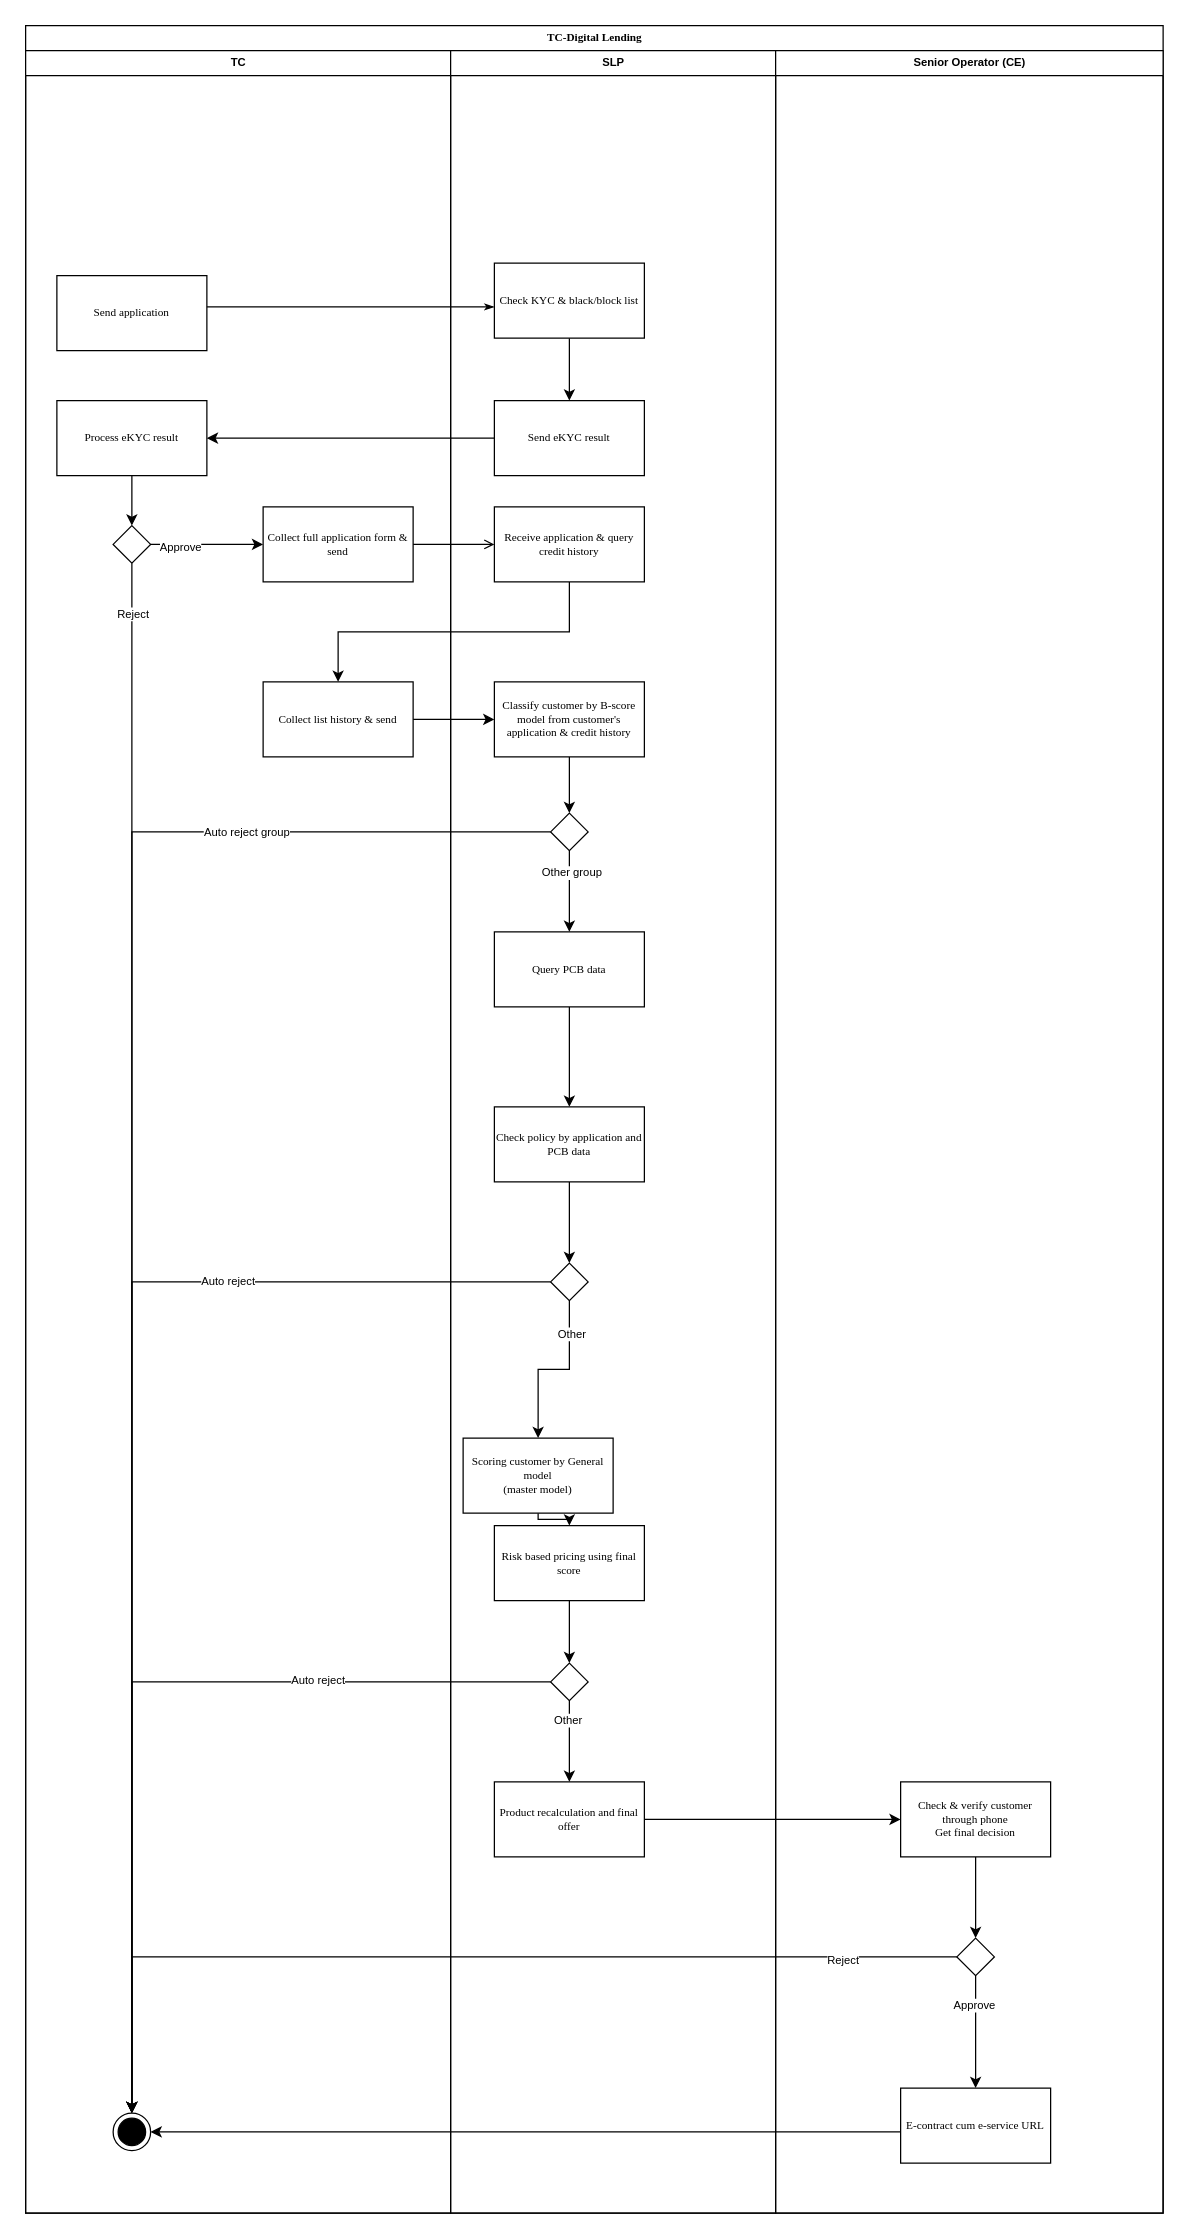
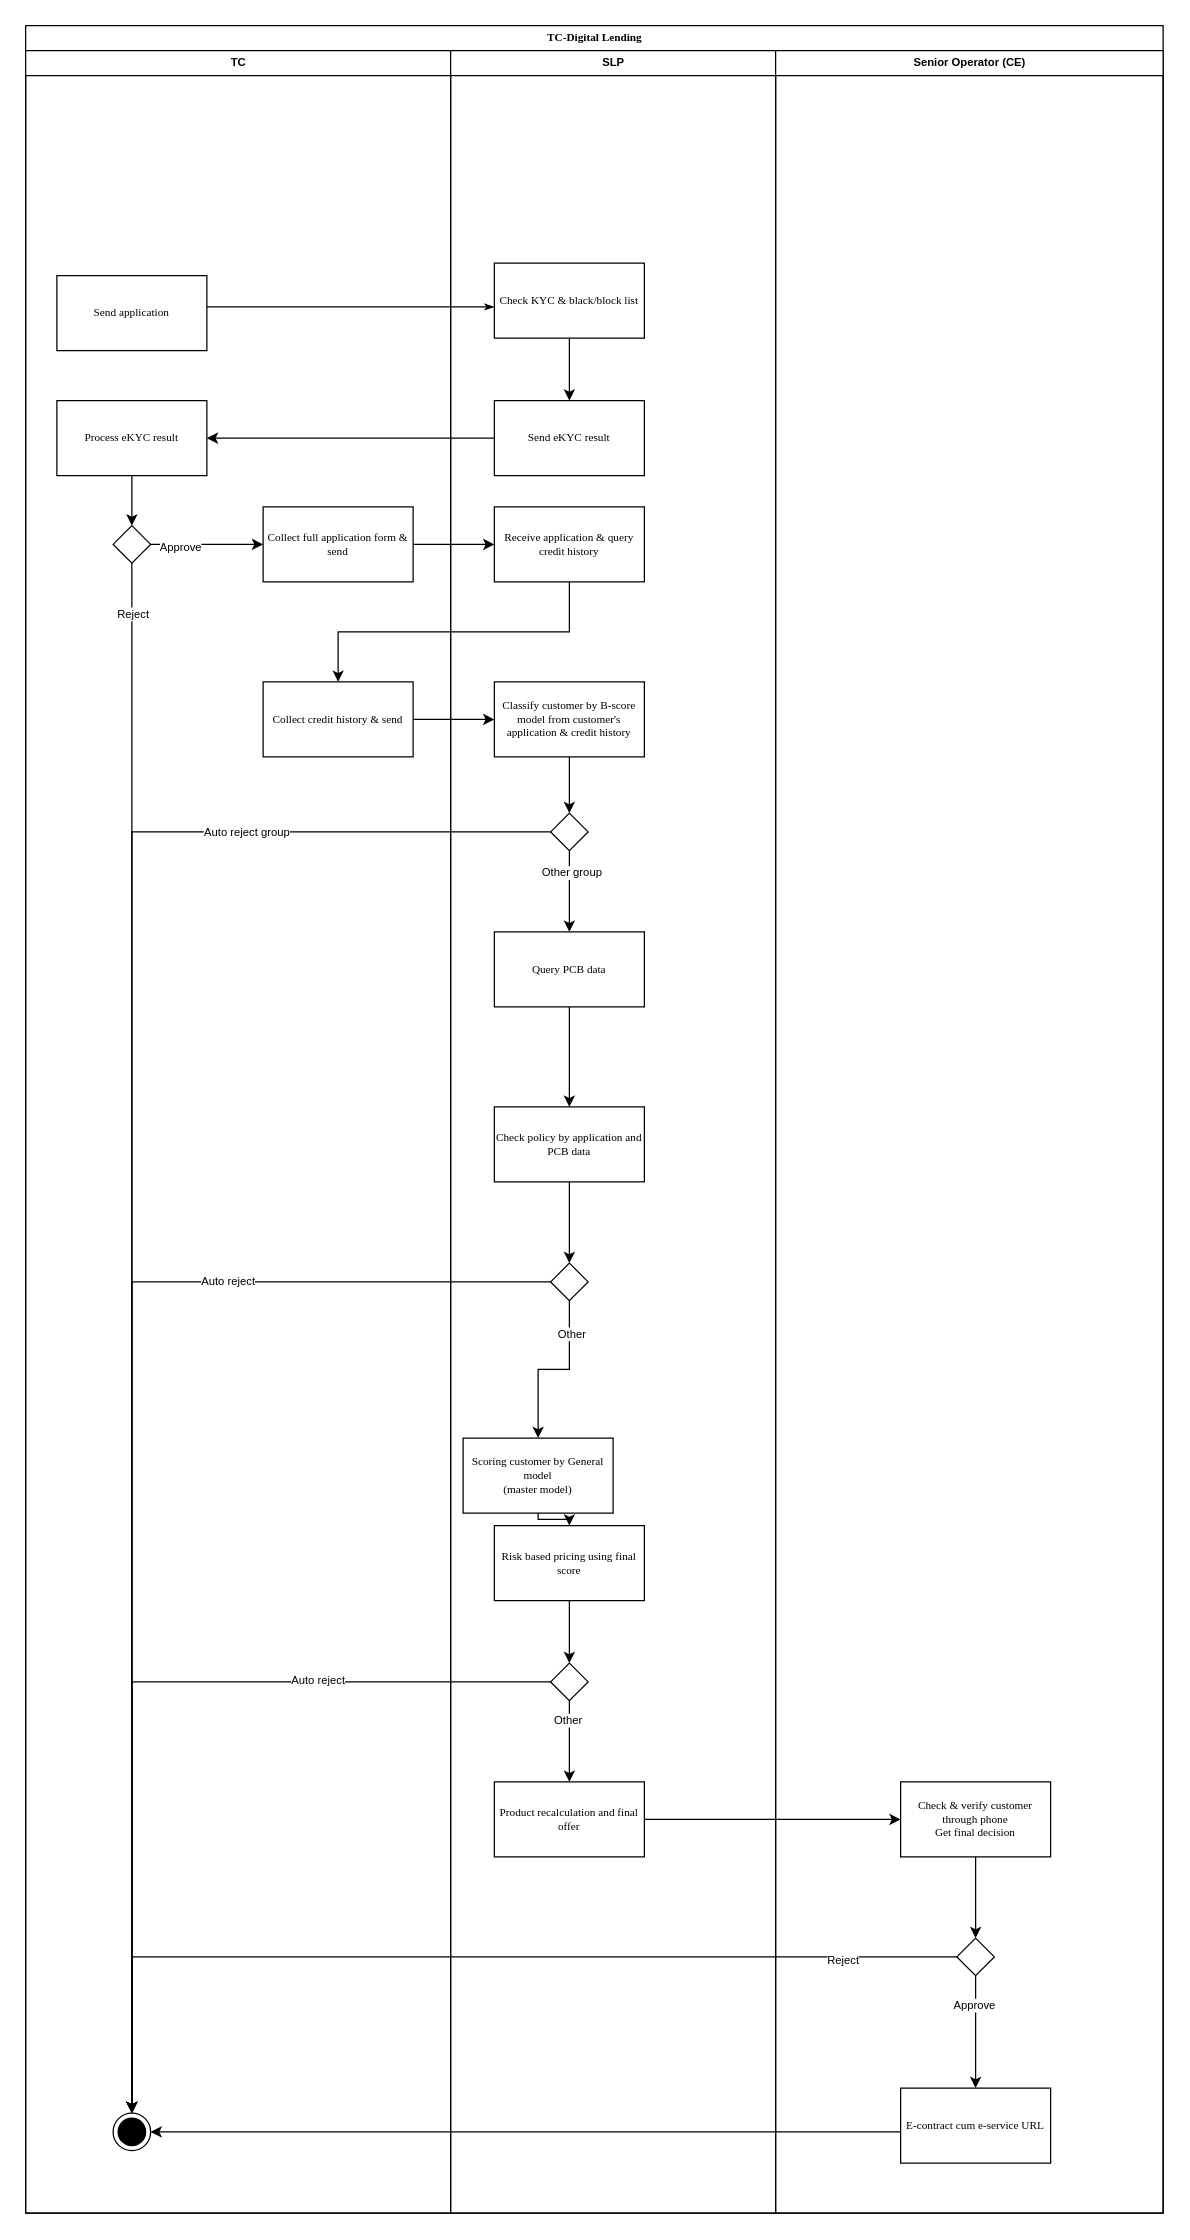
(486, 544) -> (484, 544)
(338, 719) -> (338, 719)
